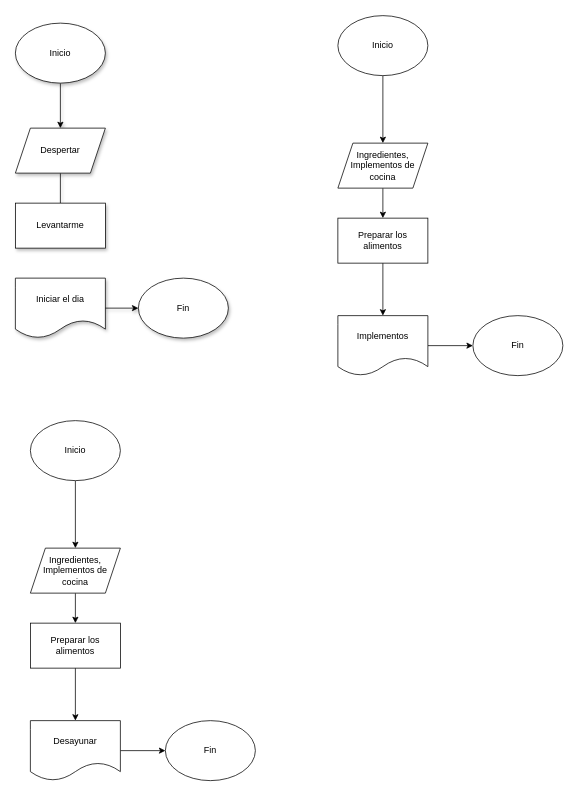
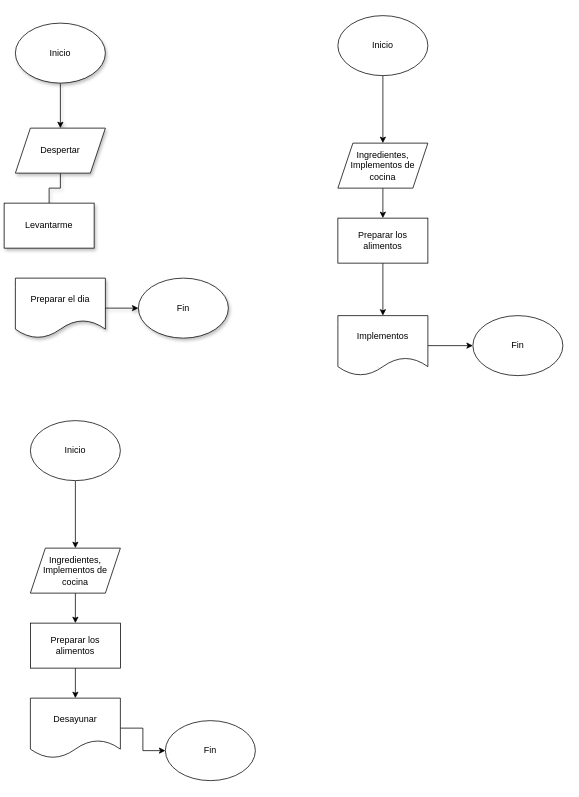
(60, 225) -> (49, 225)
(60, 299) -> (60, 299)
(75, 750) -> (75, 728)
